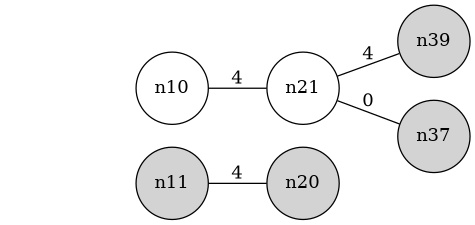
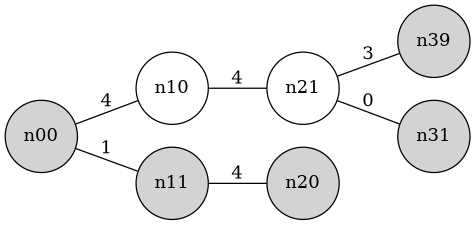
(368, 55) -> (368, 55)
none -> (41, 136)
(434, 136) -> (434, 136)
